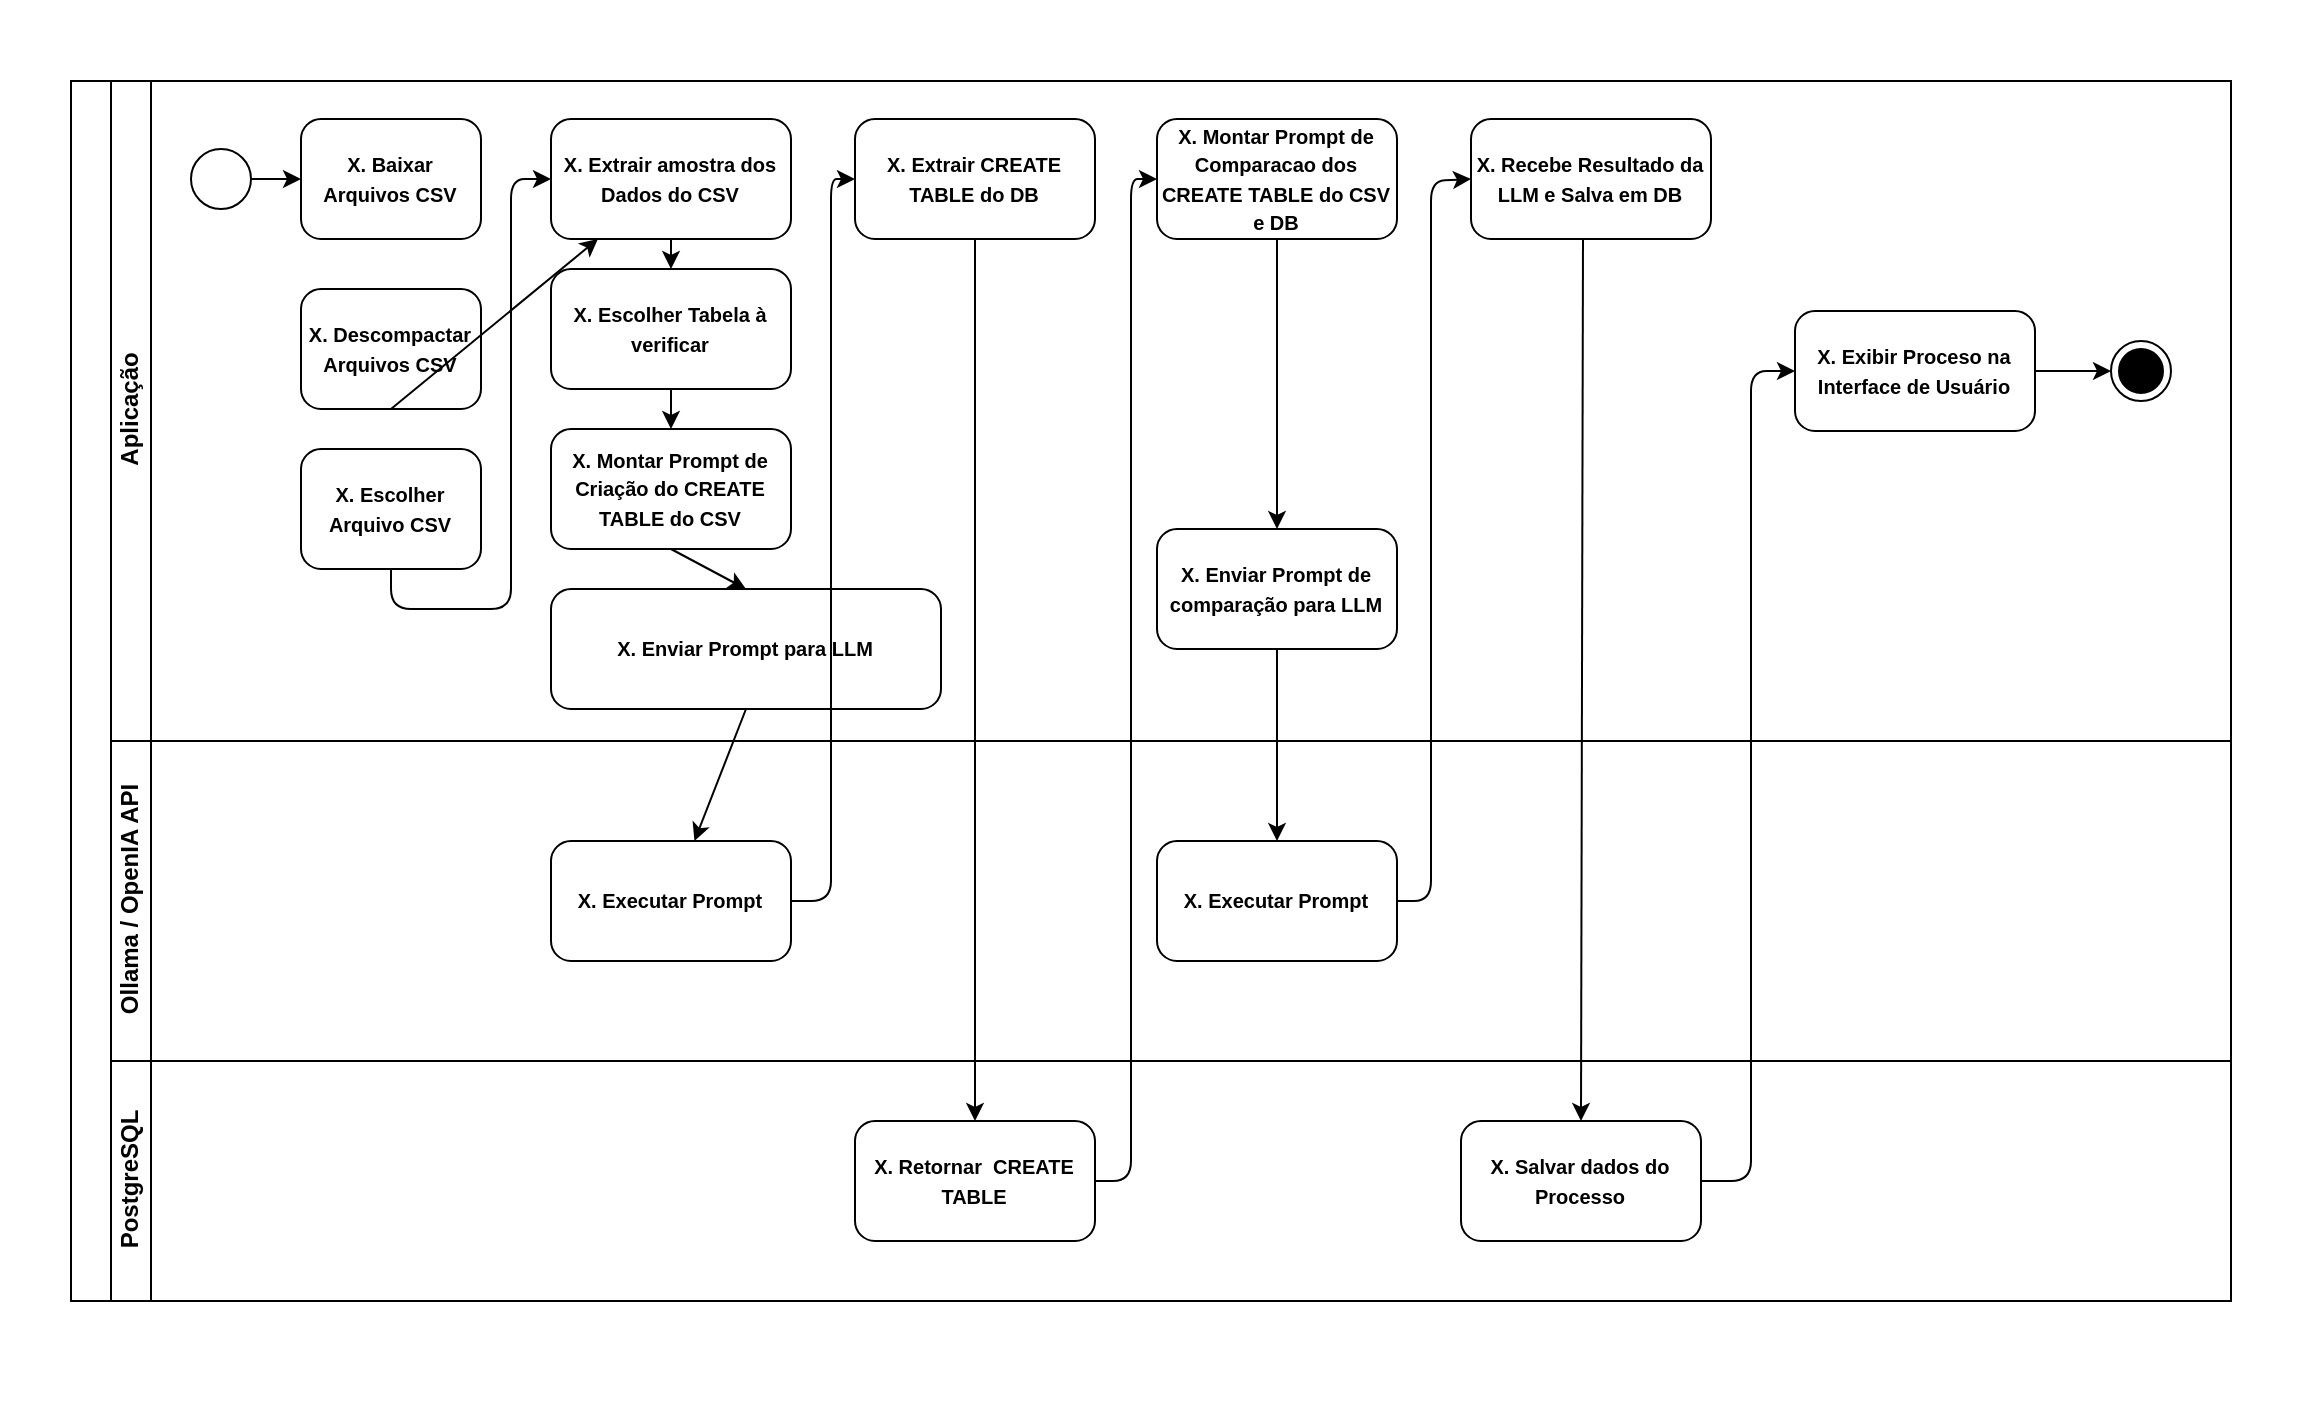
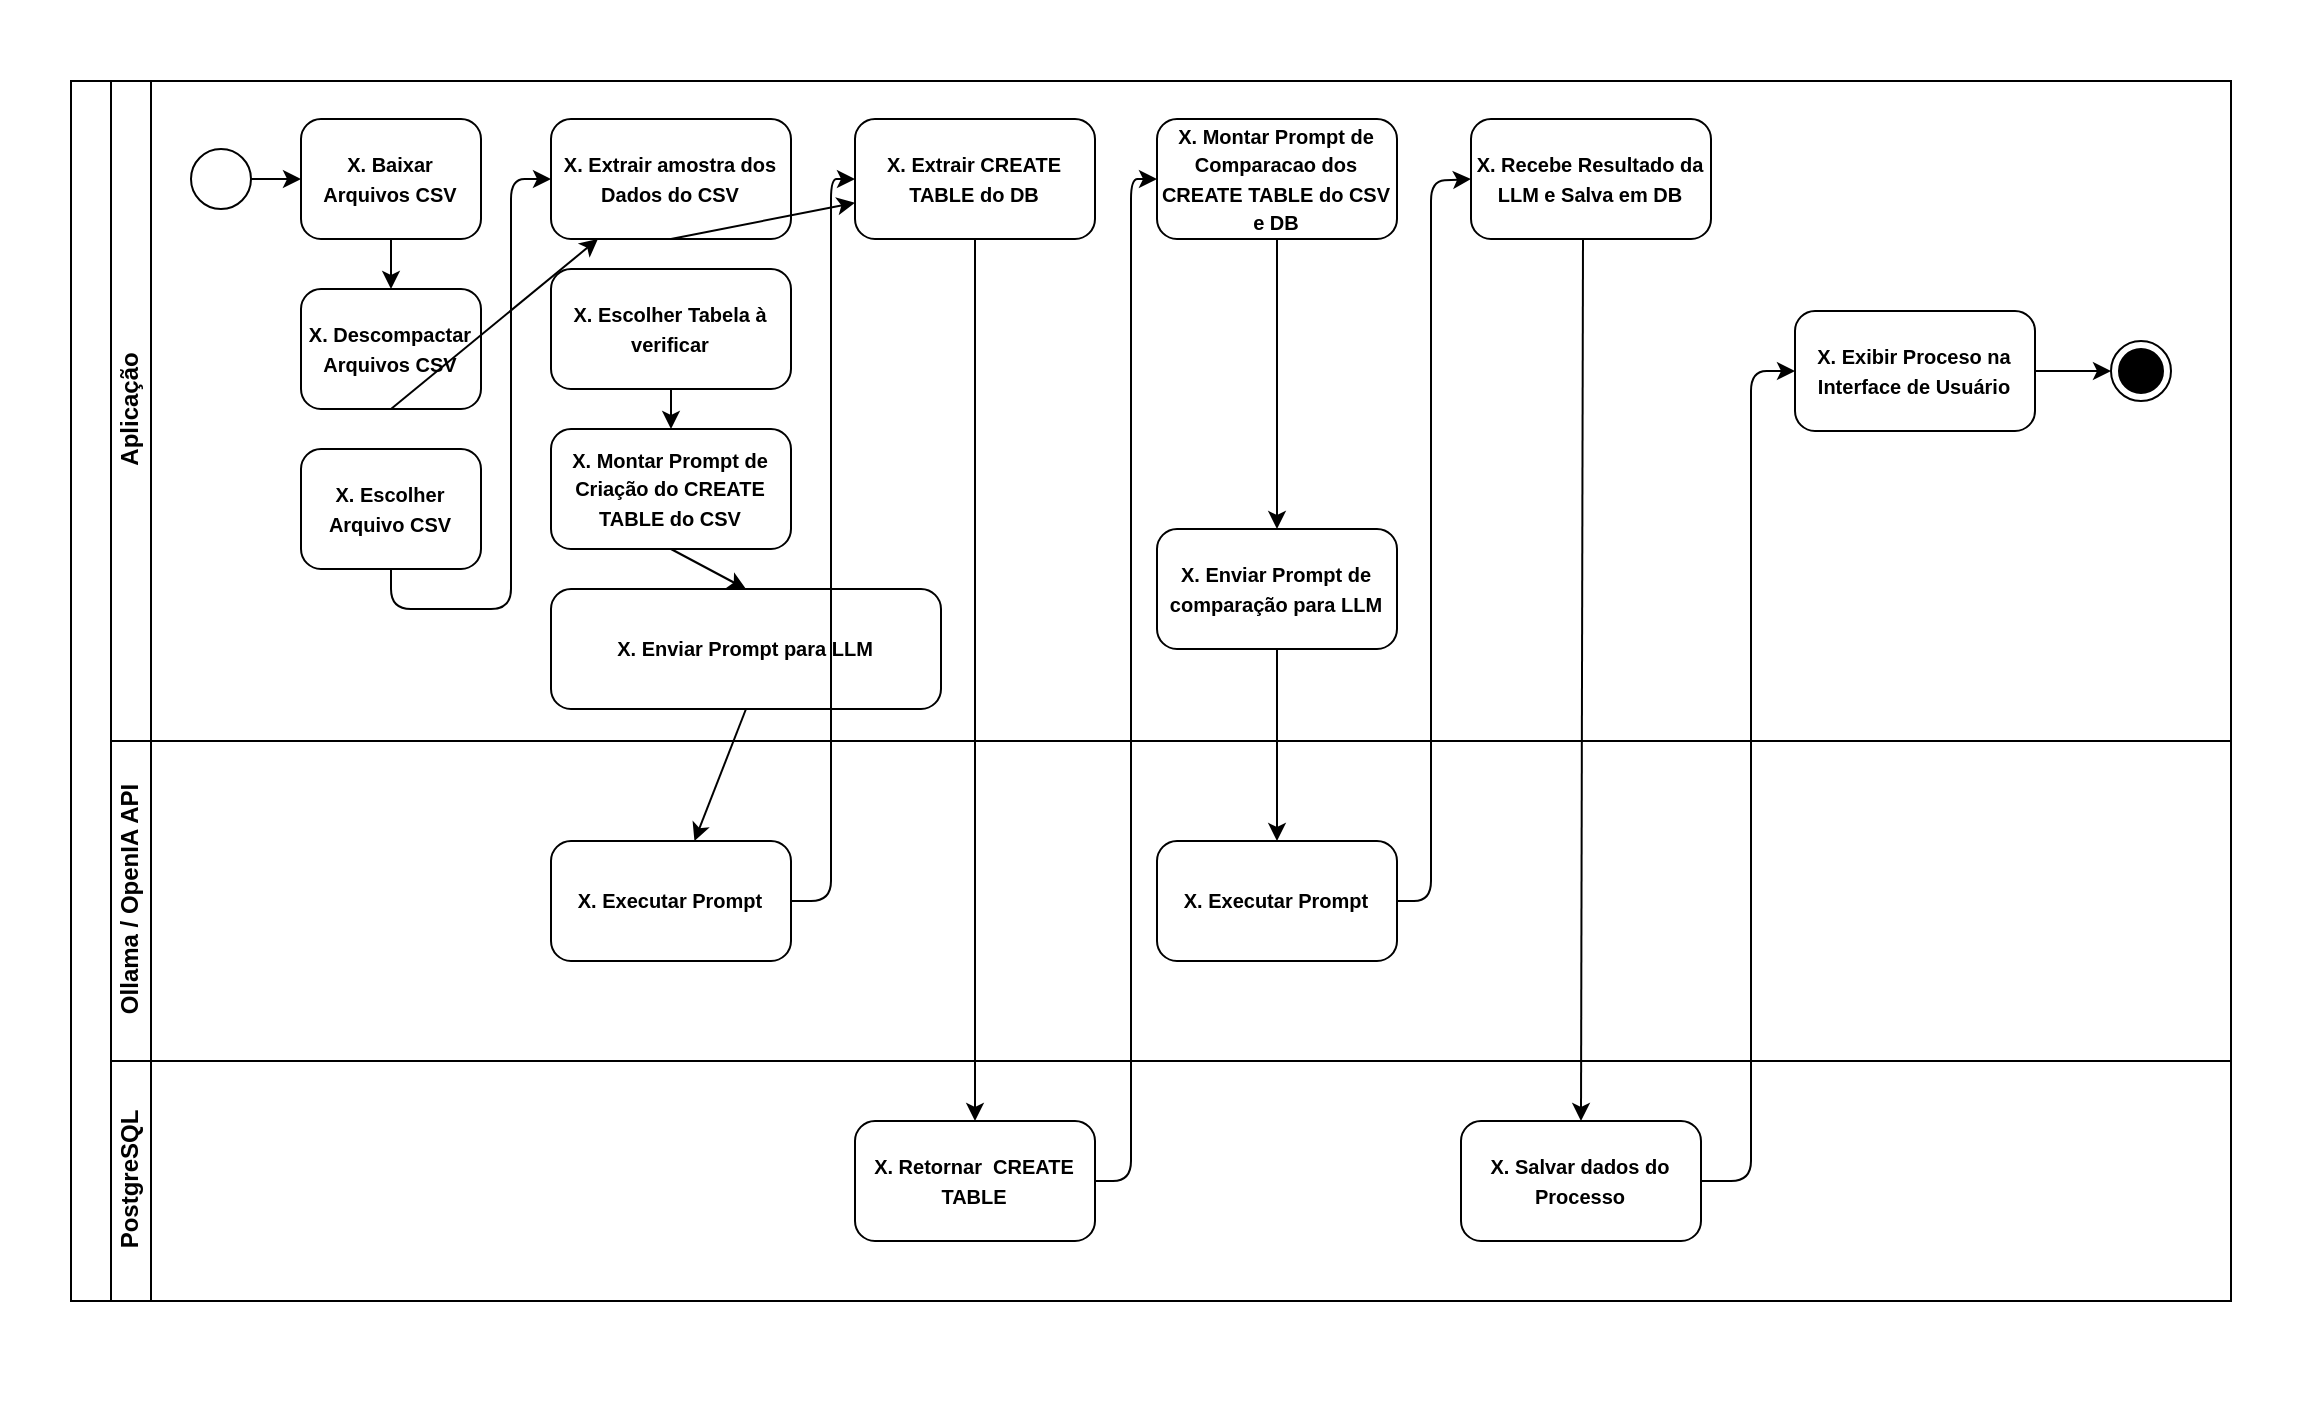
(671, 247) -> (774, 219)
none -> (391, 257)
